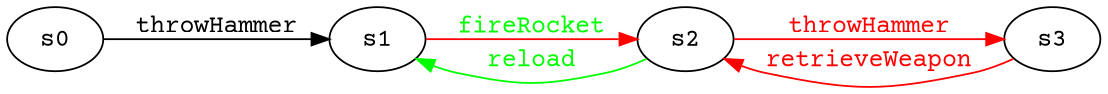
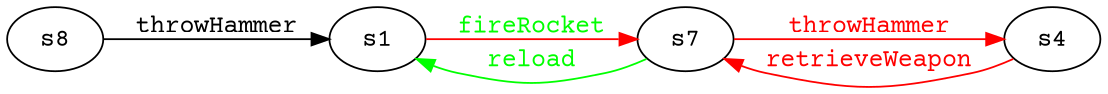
(55, 39) -> (55, 39)
(686, 39) -> (686, 39)
(1052, 39) -> (1052, 39)
